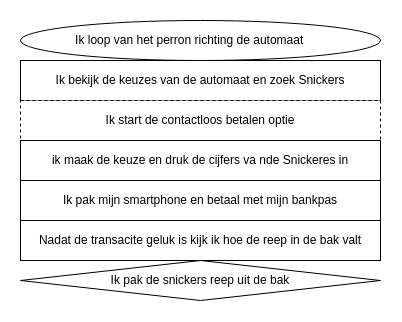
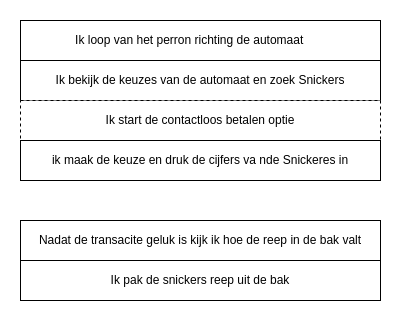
(201, 41) -> (201, 41)
(201, 201) -> none
(201, 281) -> (201, 281)
